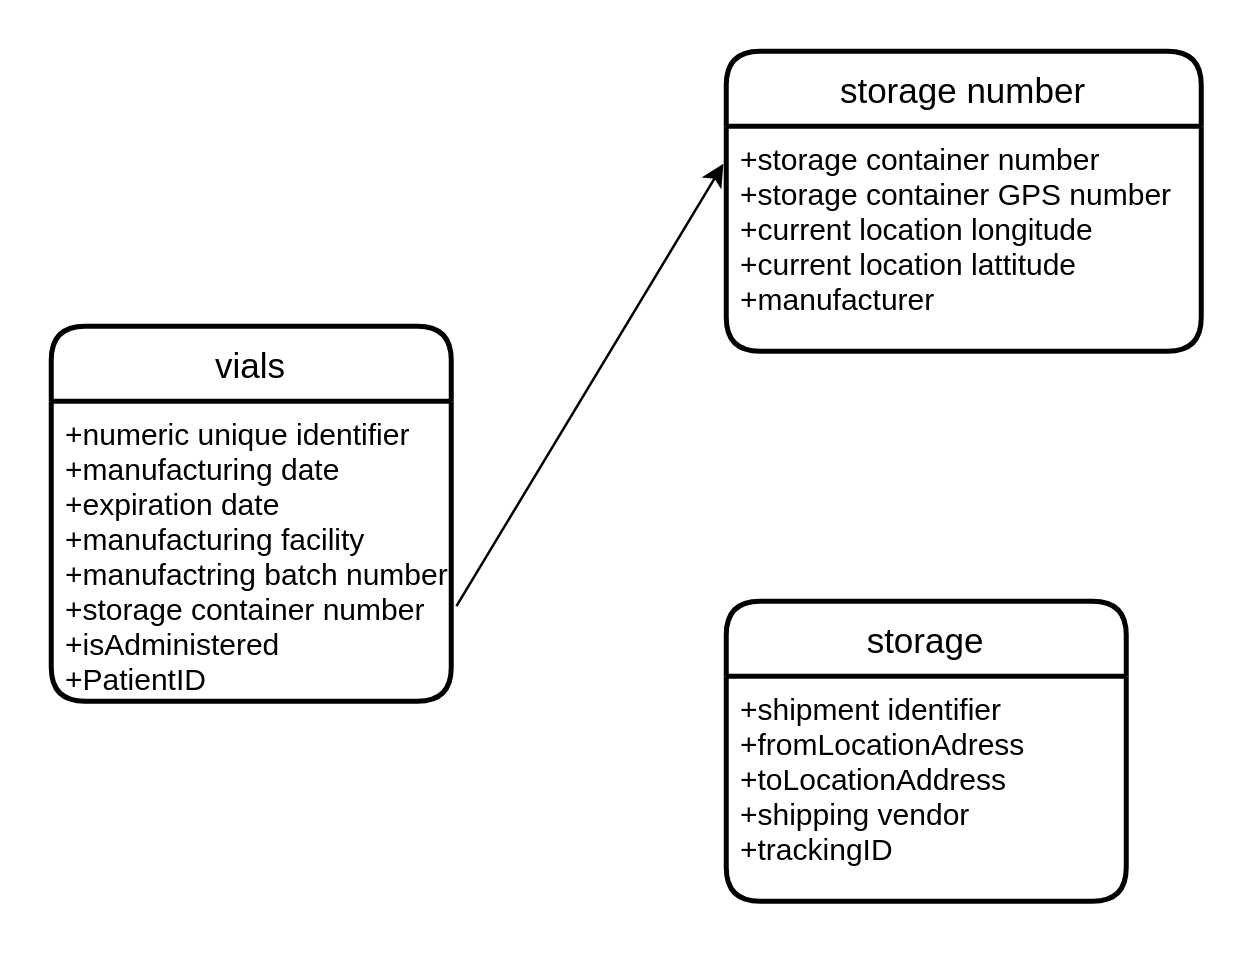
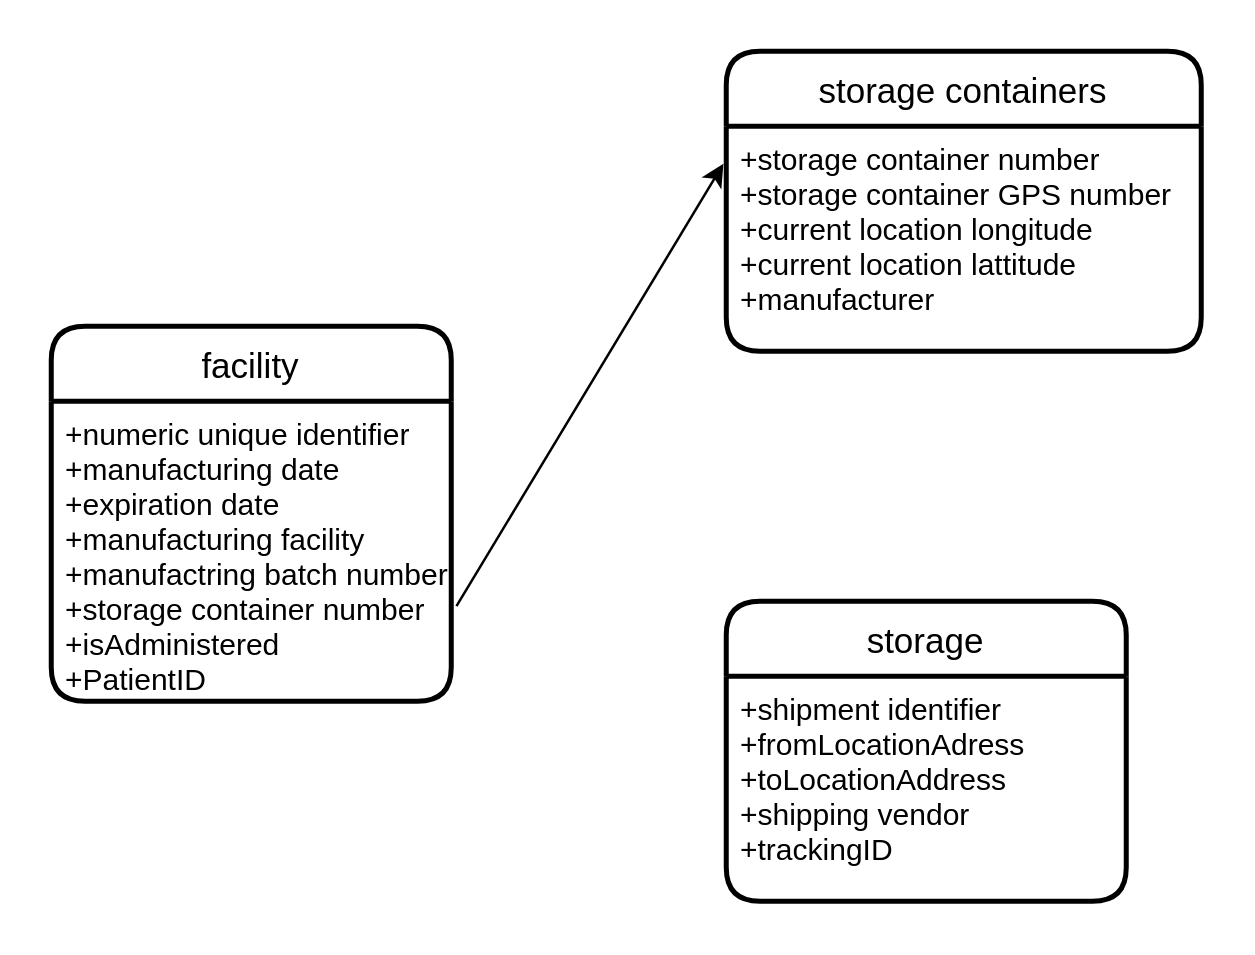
(963, 91) -> (963, 91)
(250, 366) -> (250, 366)
